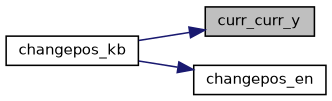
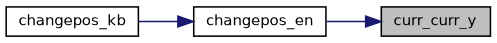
(164, 36) -> (346, 22)
